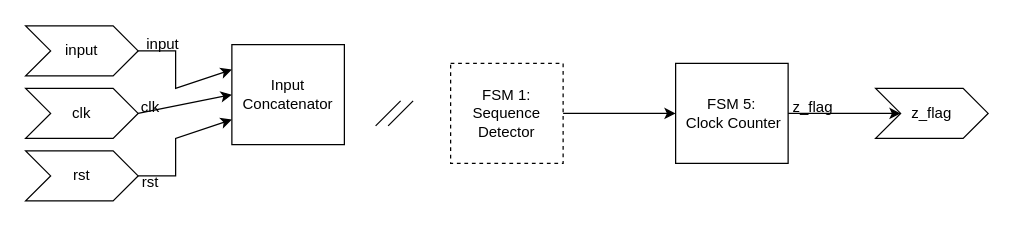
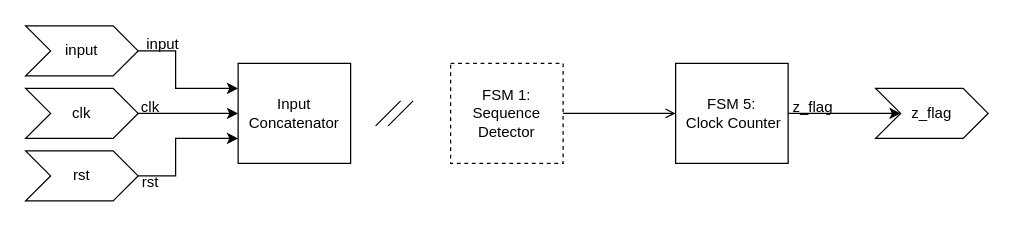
(288, 94) -> (294, 113)
(666, 113) -> (668, 113)
